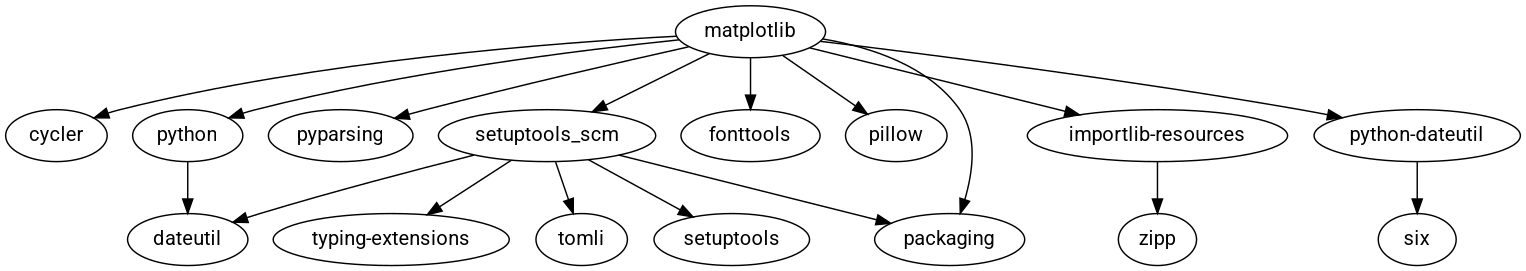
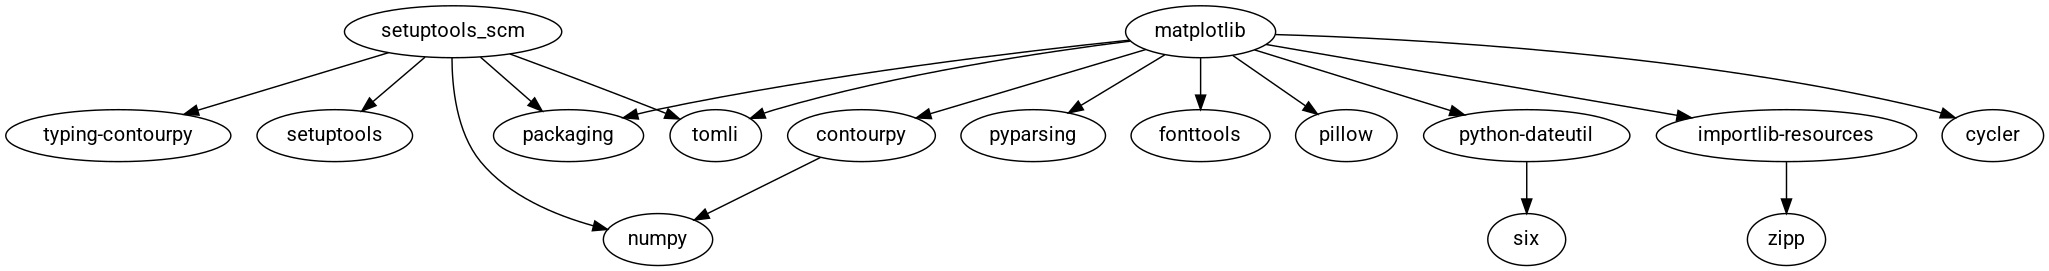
(658, 79) -> (927, 73)
(188, 136) -> (861, 136)
(188, 240) -> (658, 240)
(391, 240) -> (118, 136)
